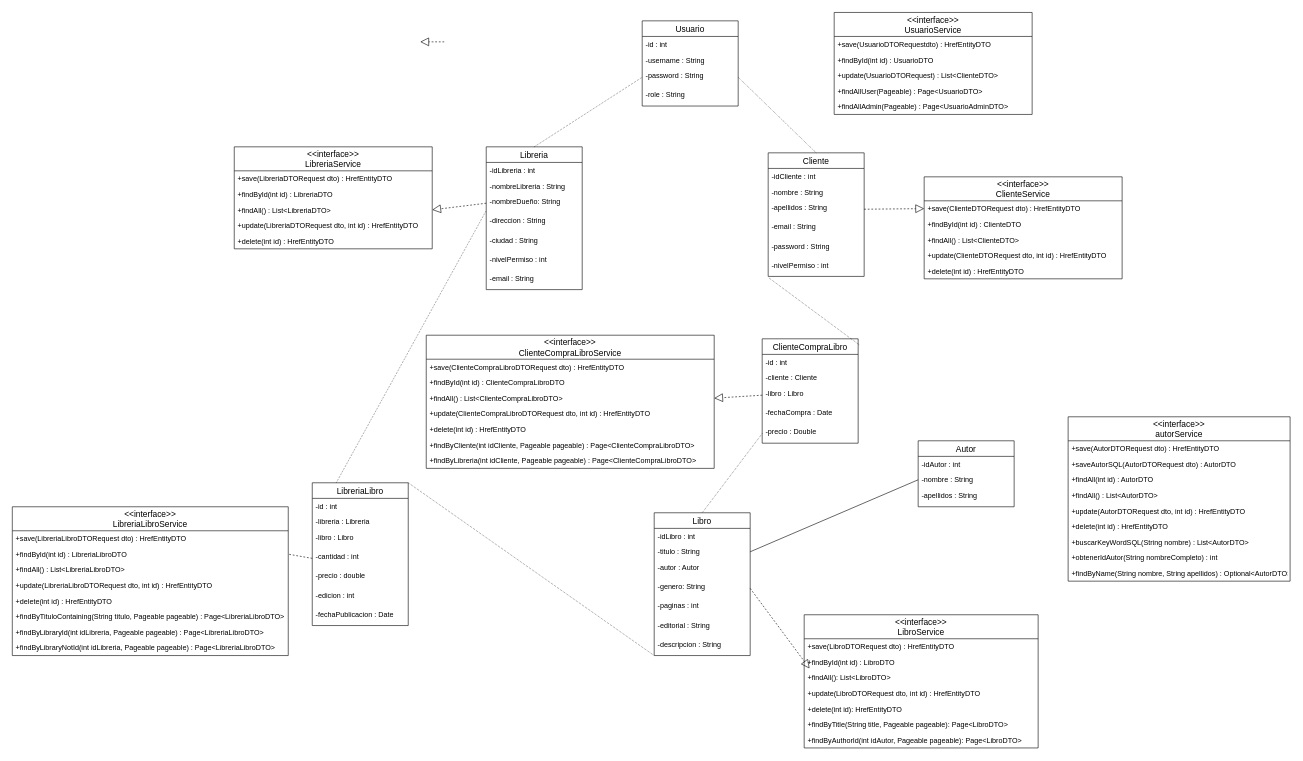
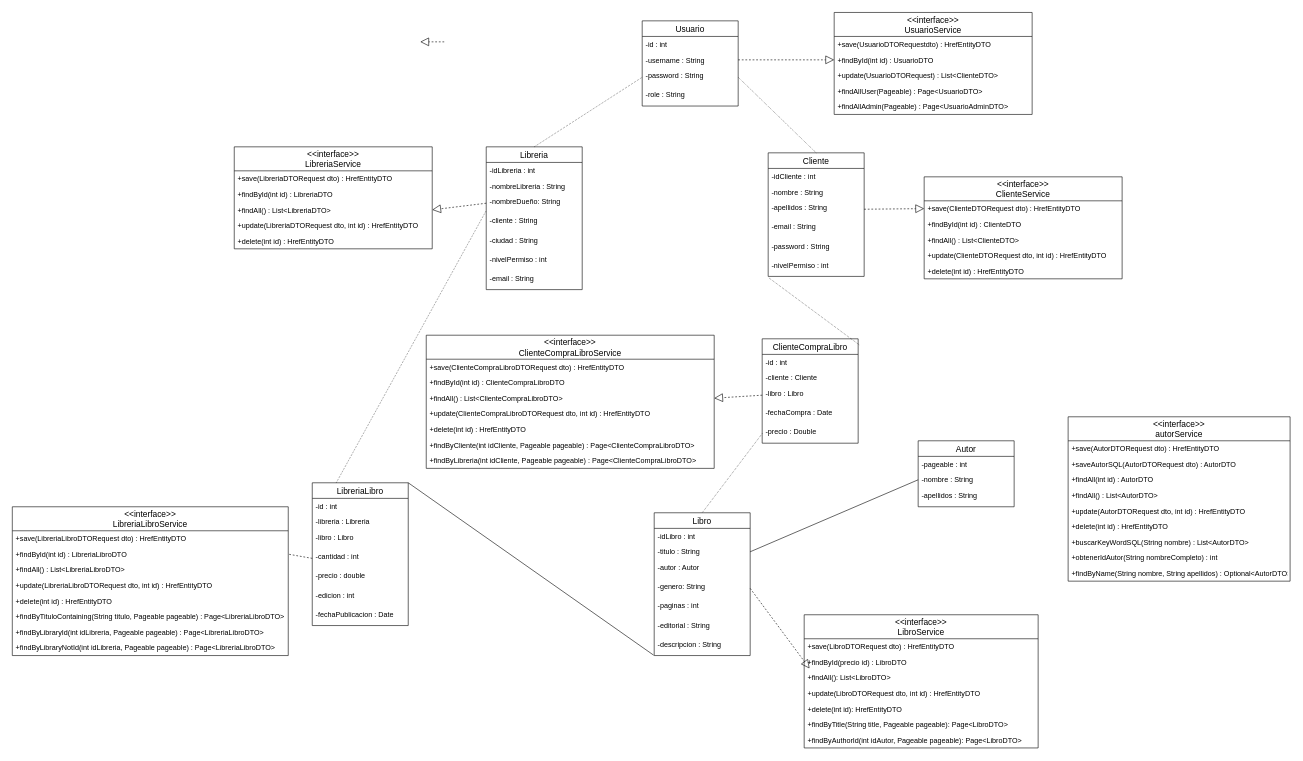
none -> (783, 60)
(522, 221) -> (518, 221)
(945, 464) -> (947, 464)
(530, 568) -> (530, 568)
(857, 662) -> (863, 662)
